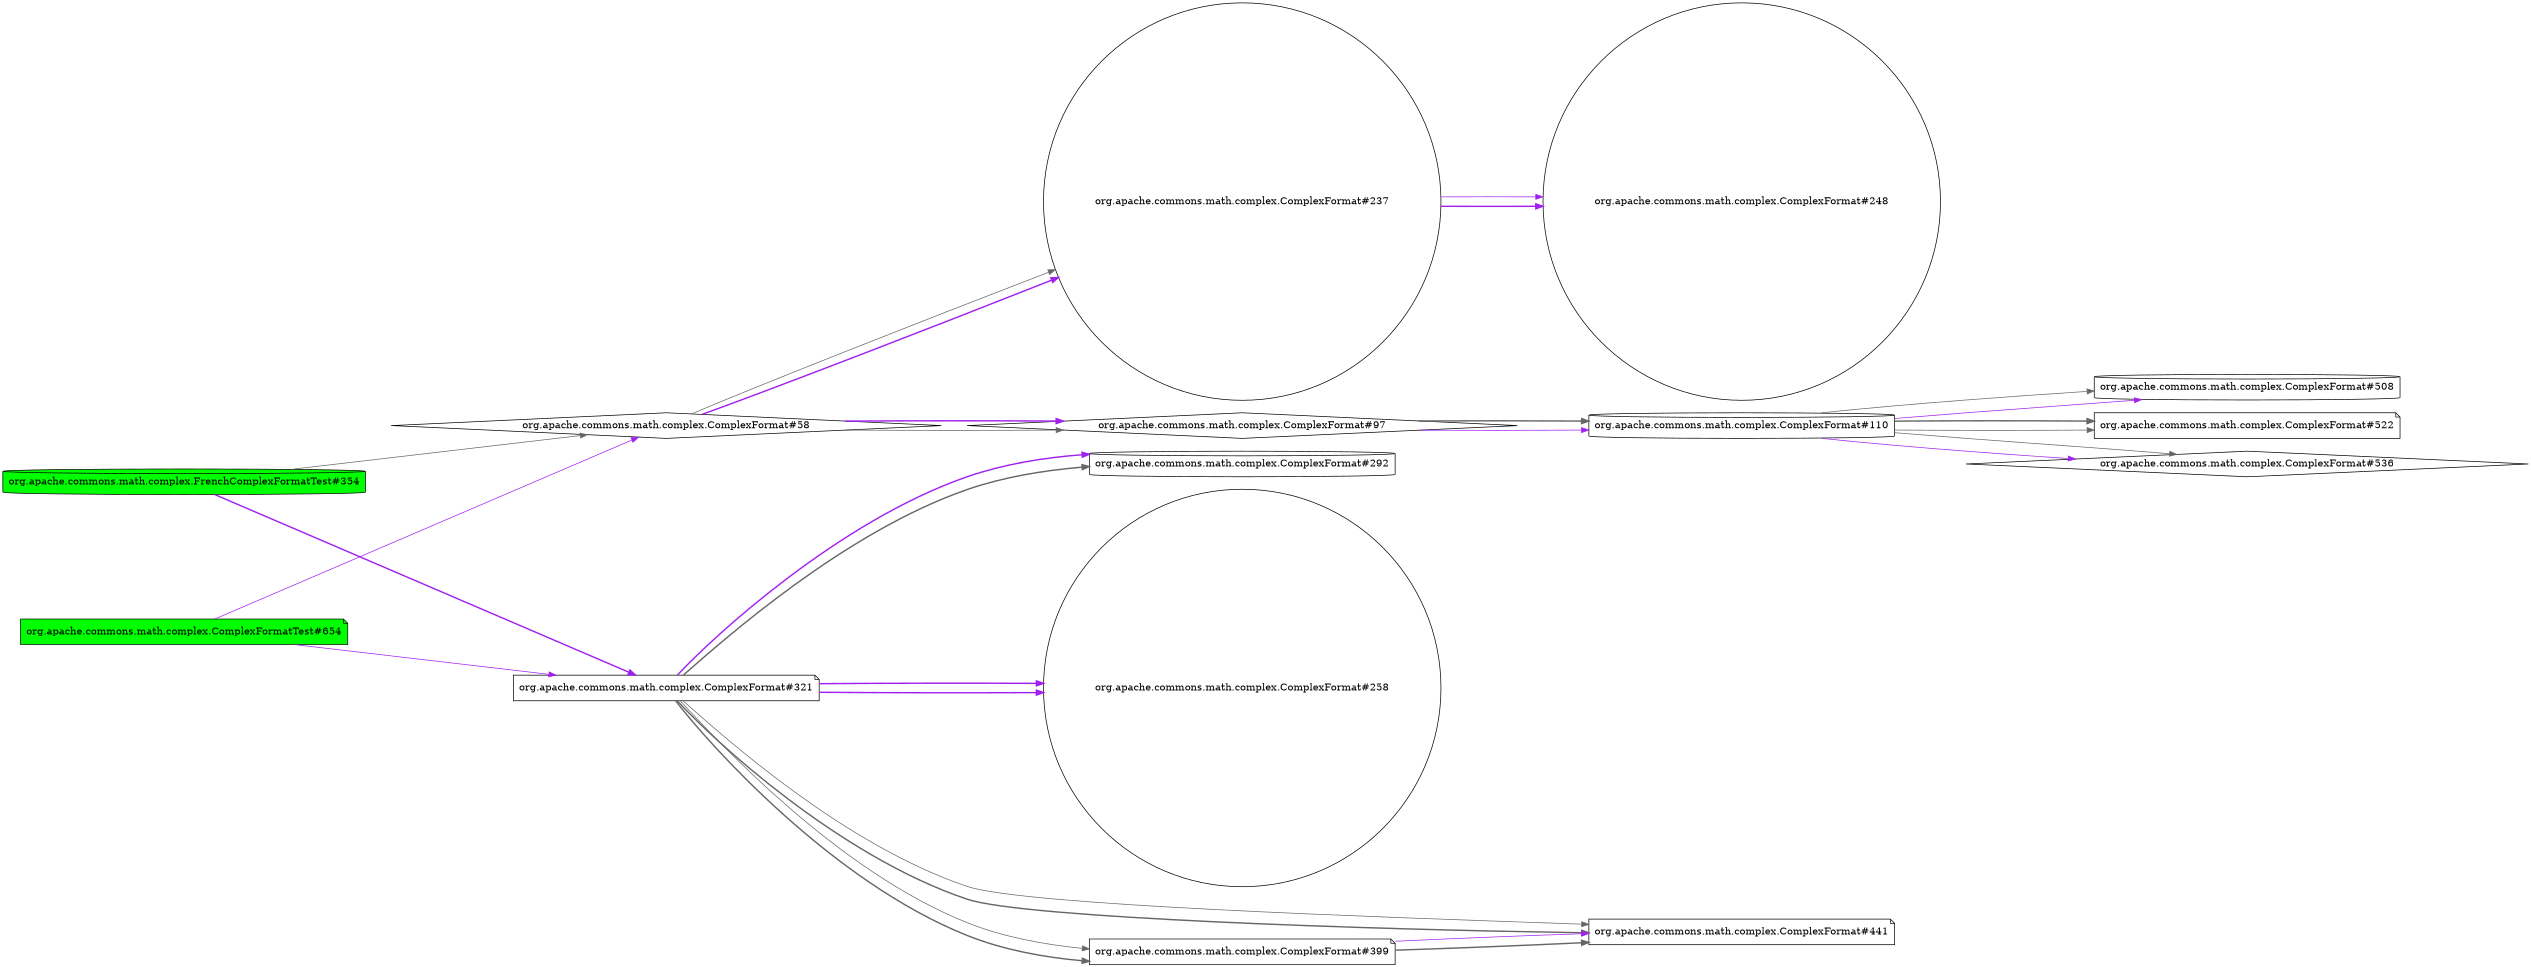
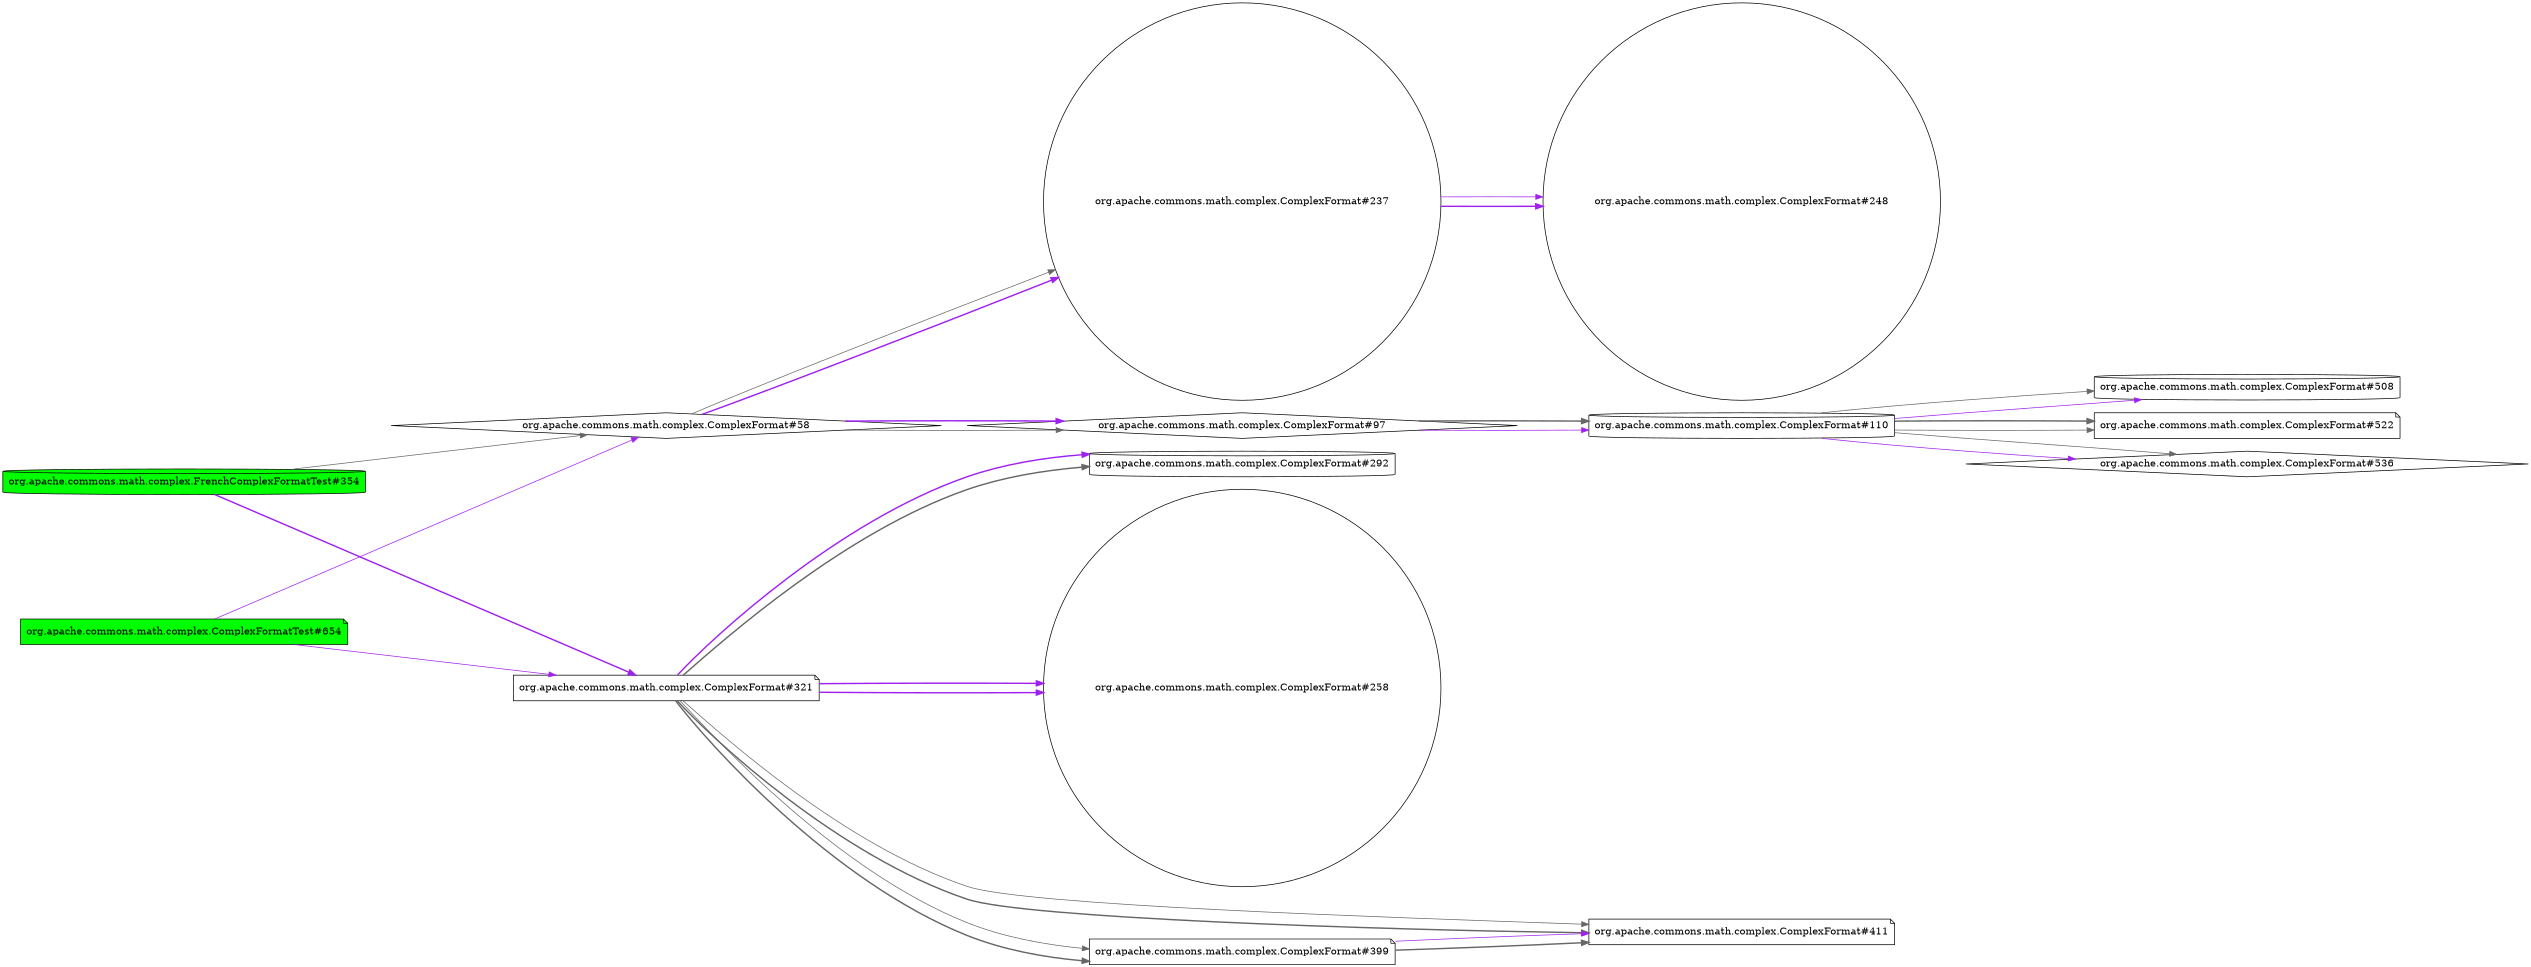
(1742, 932) -> (1742, 932)
